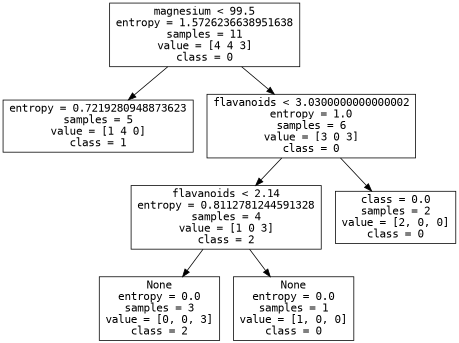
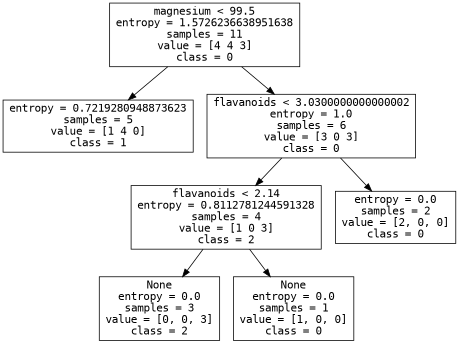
(396, 217) -> (396, 217)
